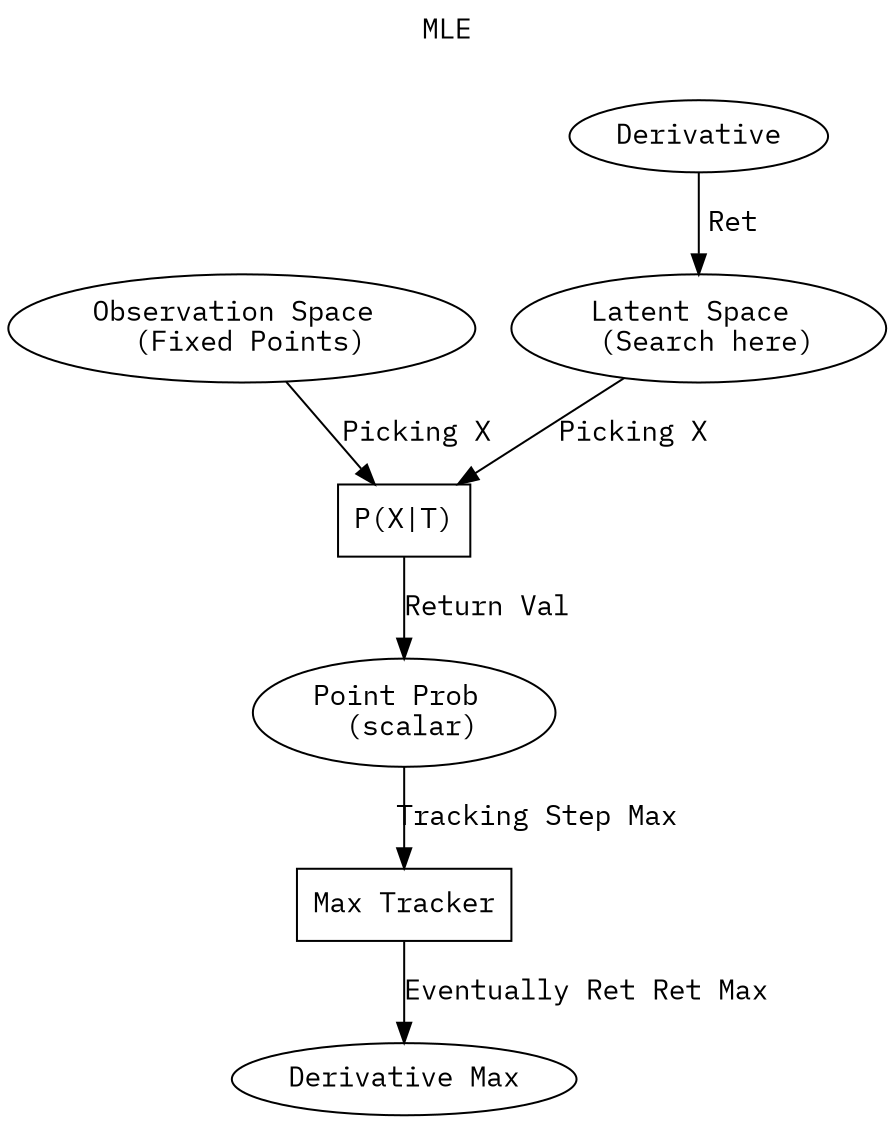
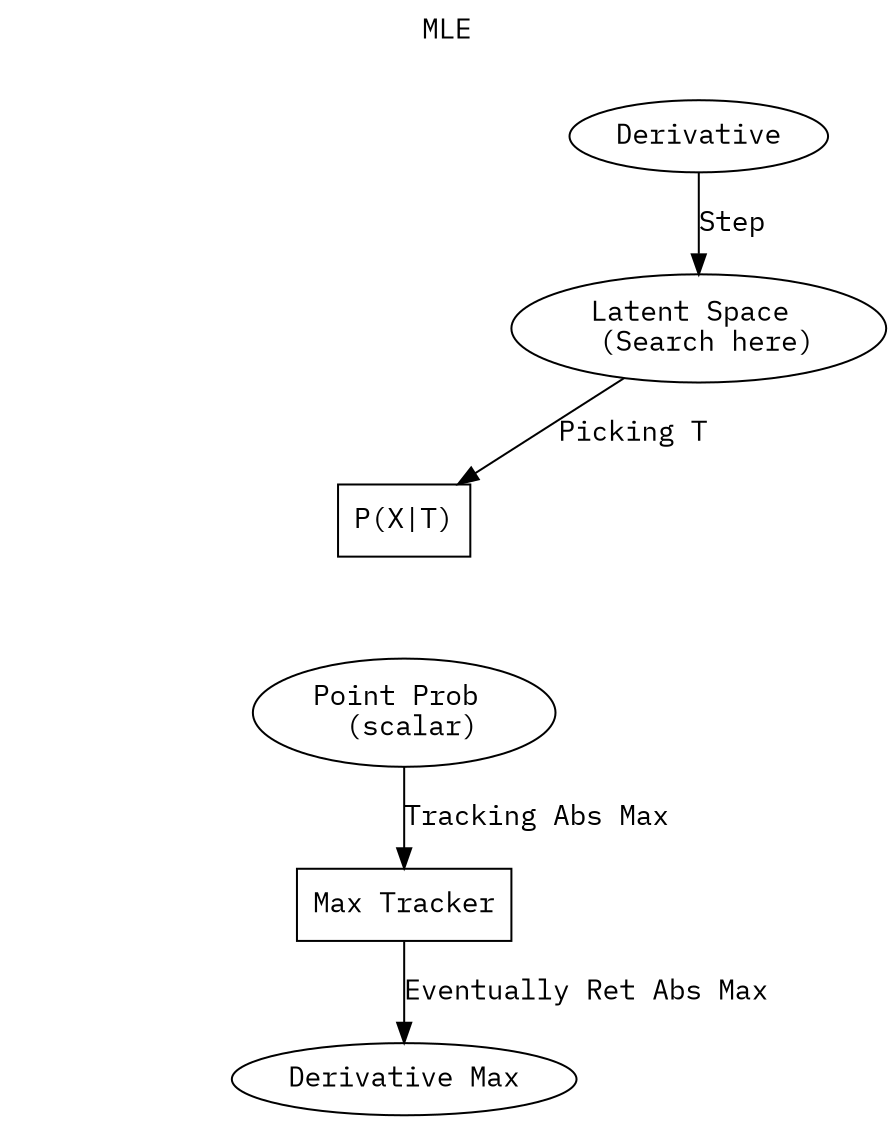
(733, 223) -> (733, 223)
(242, 328) -> none
(634, 433) -> (634, 433)
(404, 598) -> none
(537, 818) -> (537, 818)
(587, 992) -> (587, 992)
